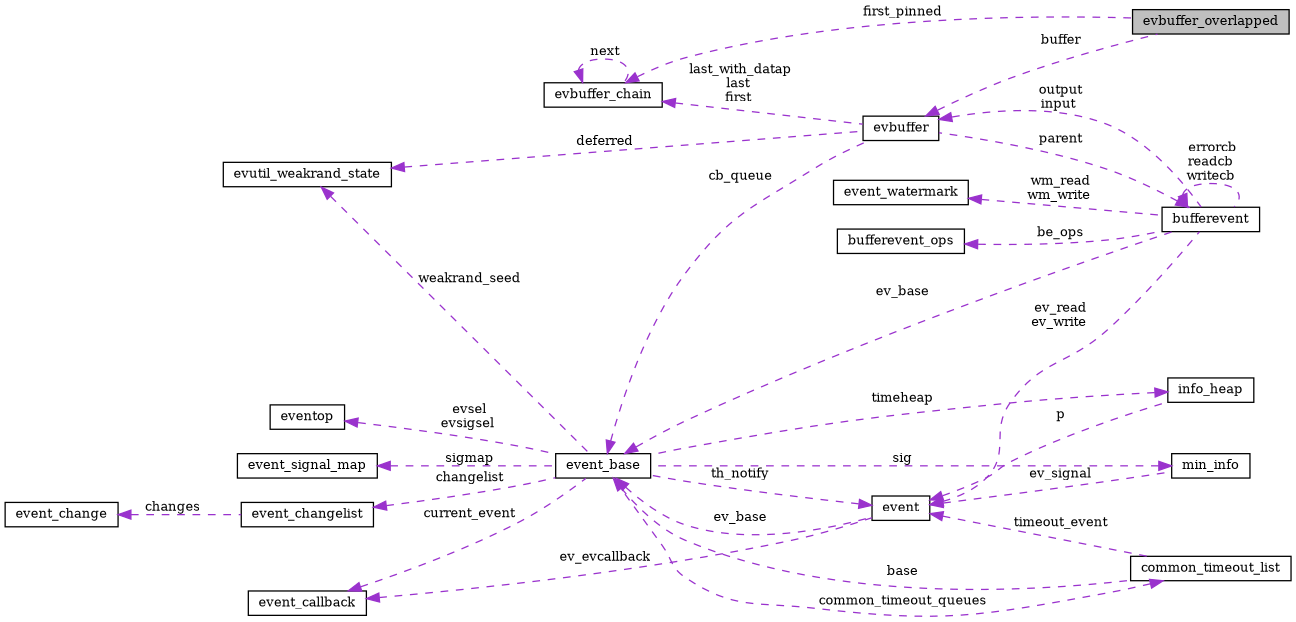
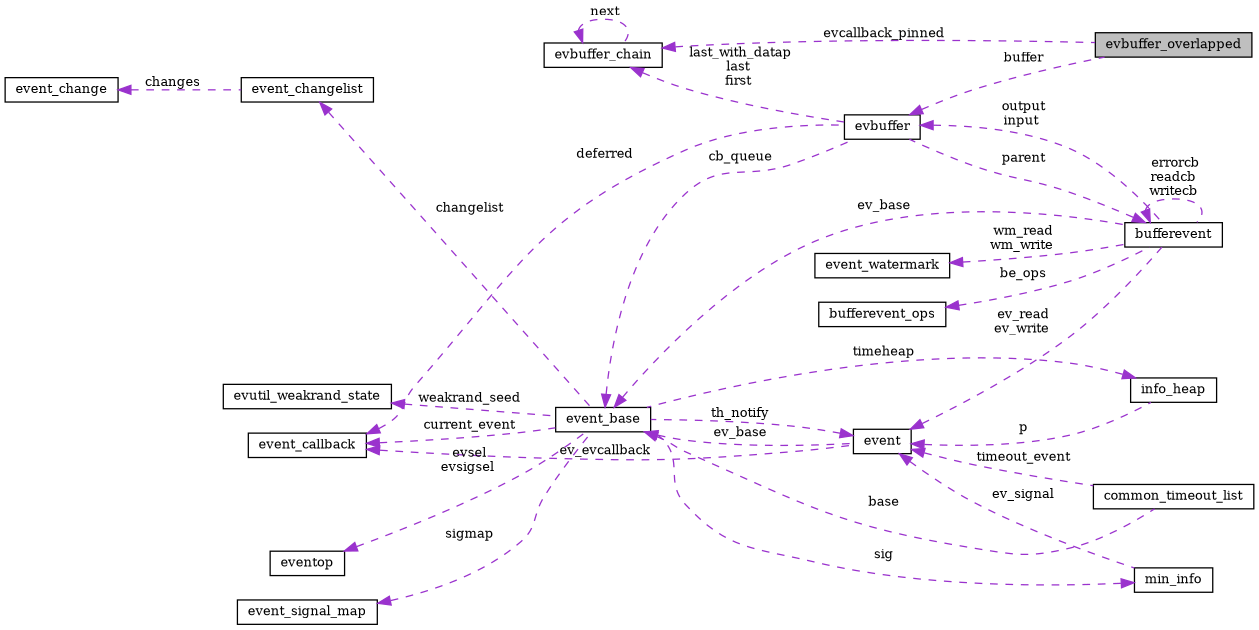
(901, 12) -> (882, 34)
(634, 149) -> (573, 214)
(855, 612) -> none
